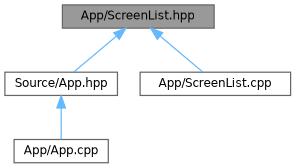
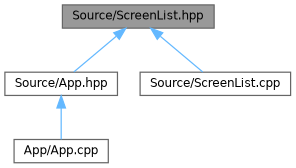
(138, 17) -> (138, 17)
(215, 84) -> (215, 84)
